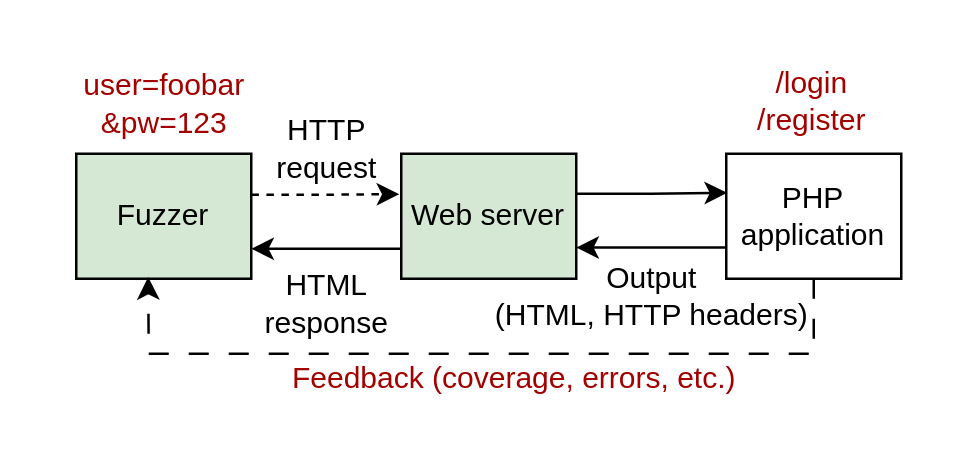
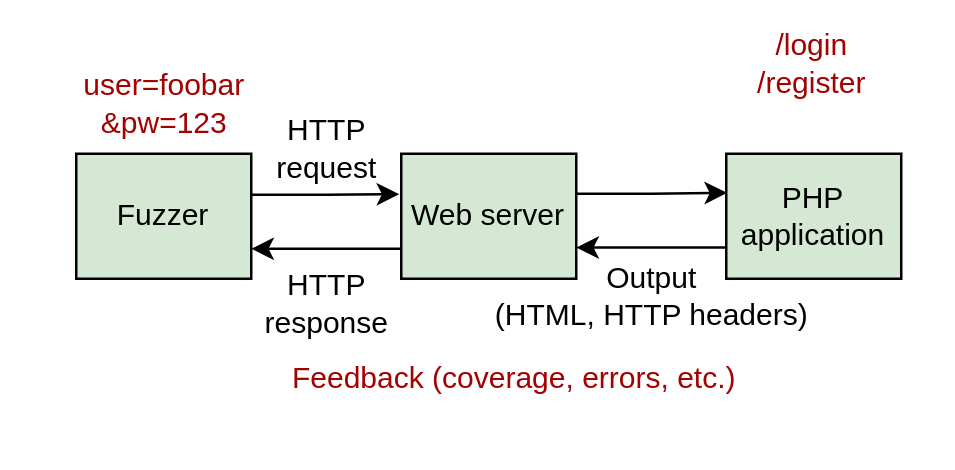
(811, 101) -> (811, 64)
(320, 195) -> (320, 195)
(814, 216) -> (814, 216)
(328, 304) -> (328, 304)
(158, 354) -> none
